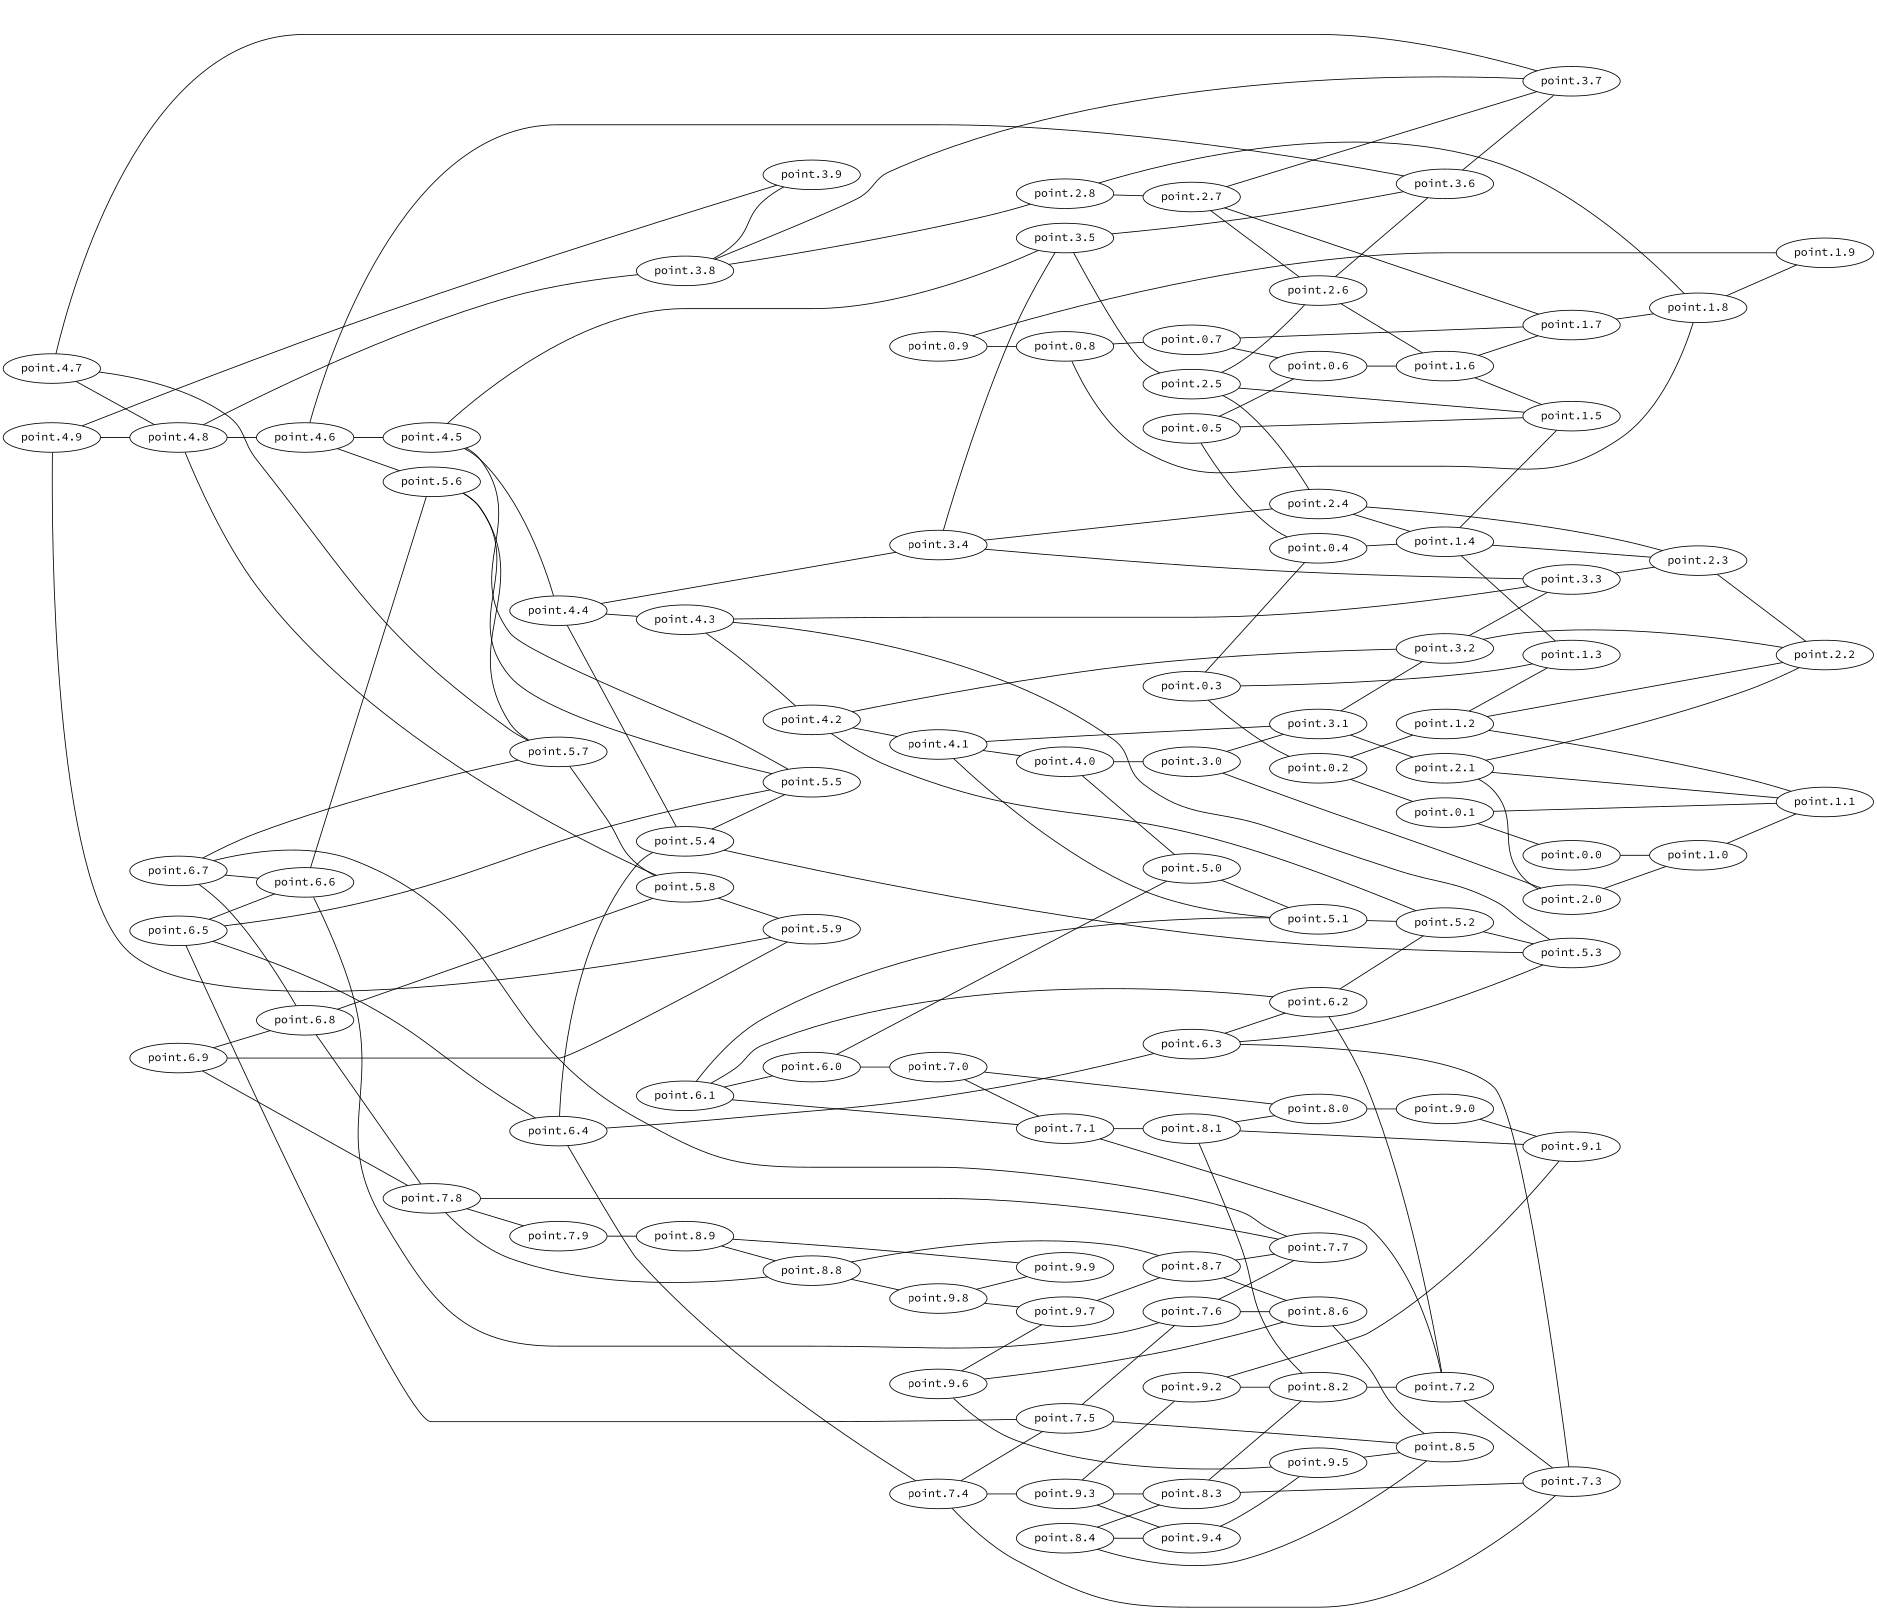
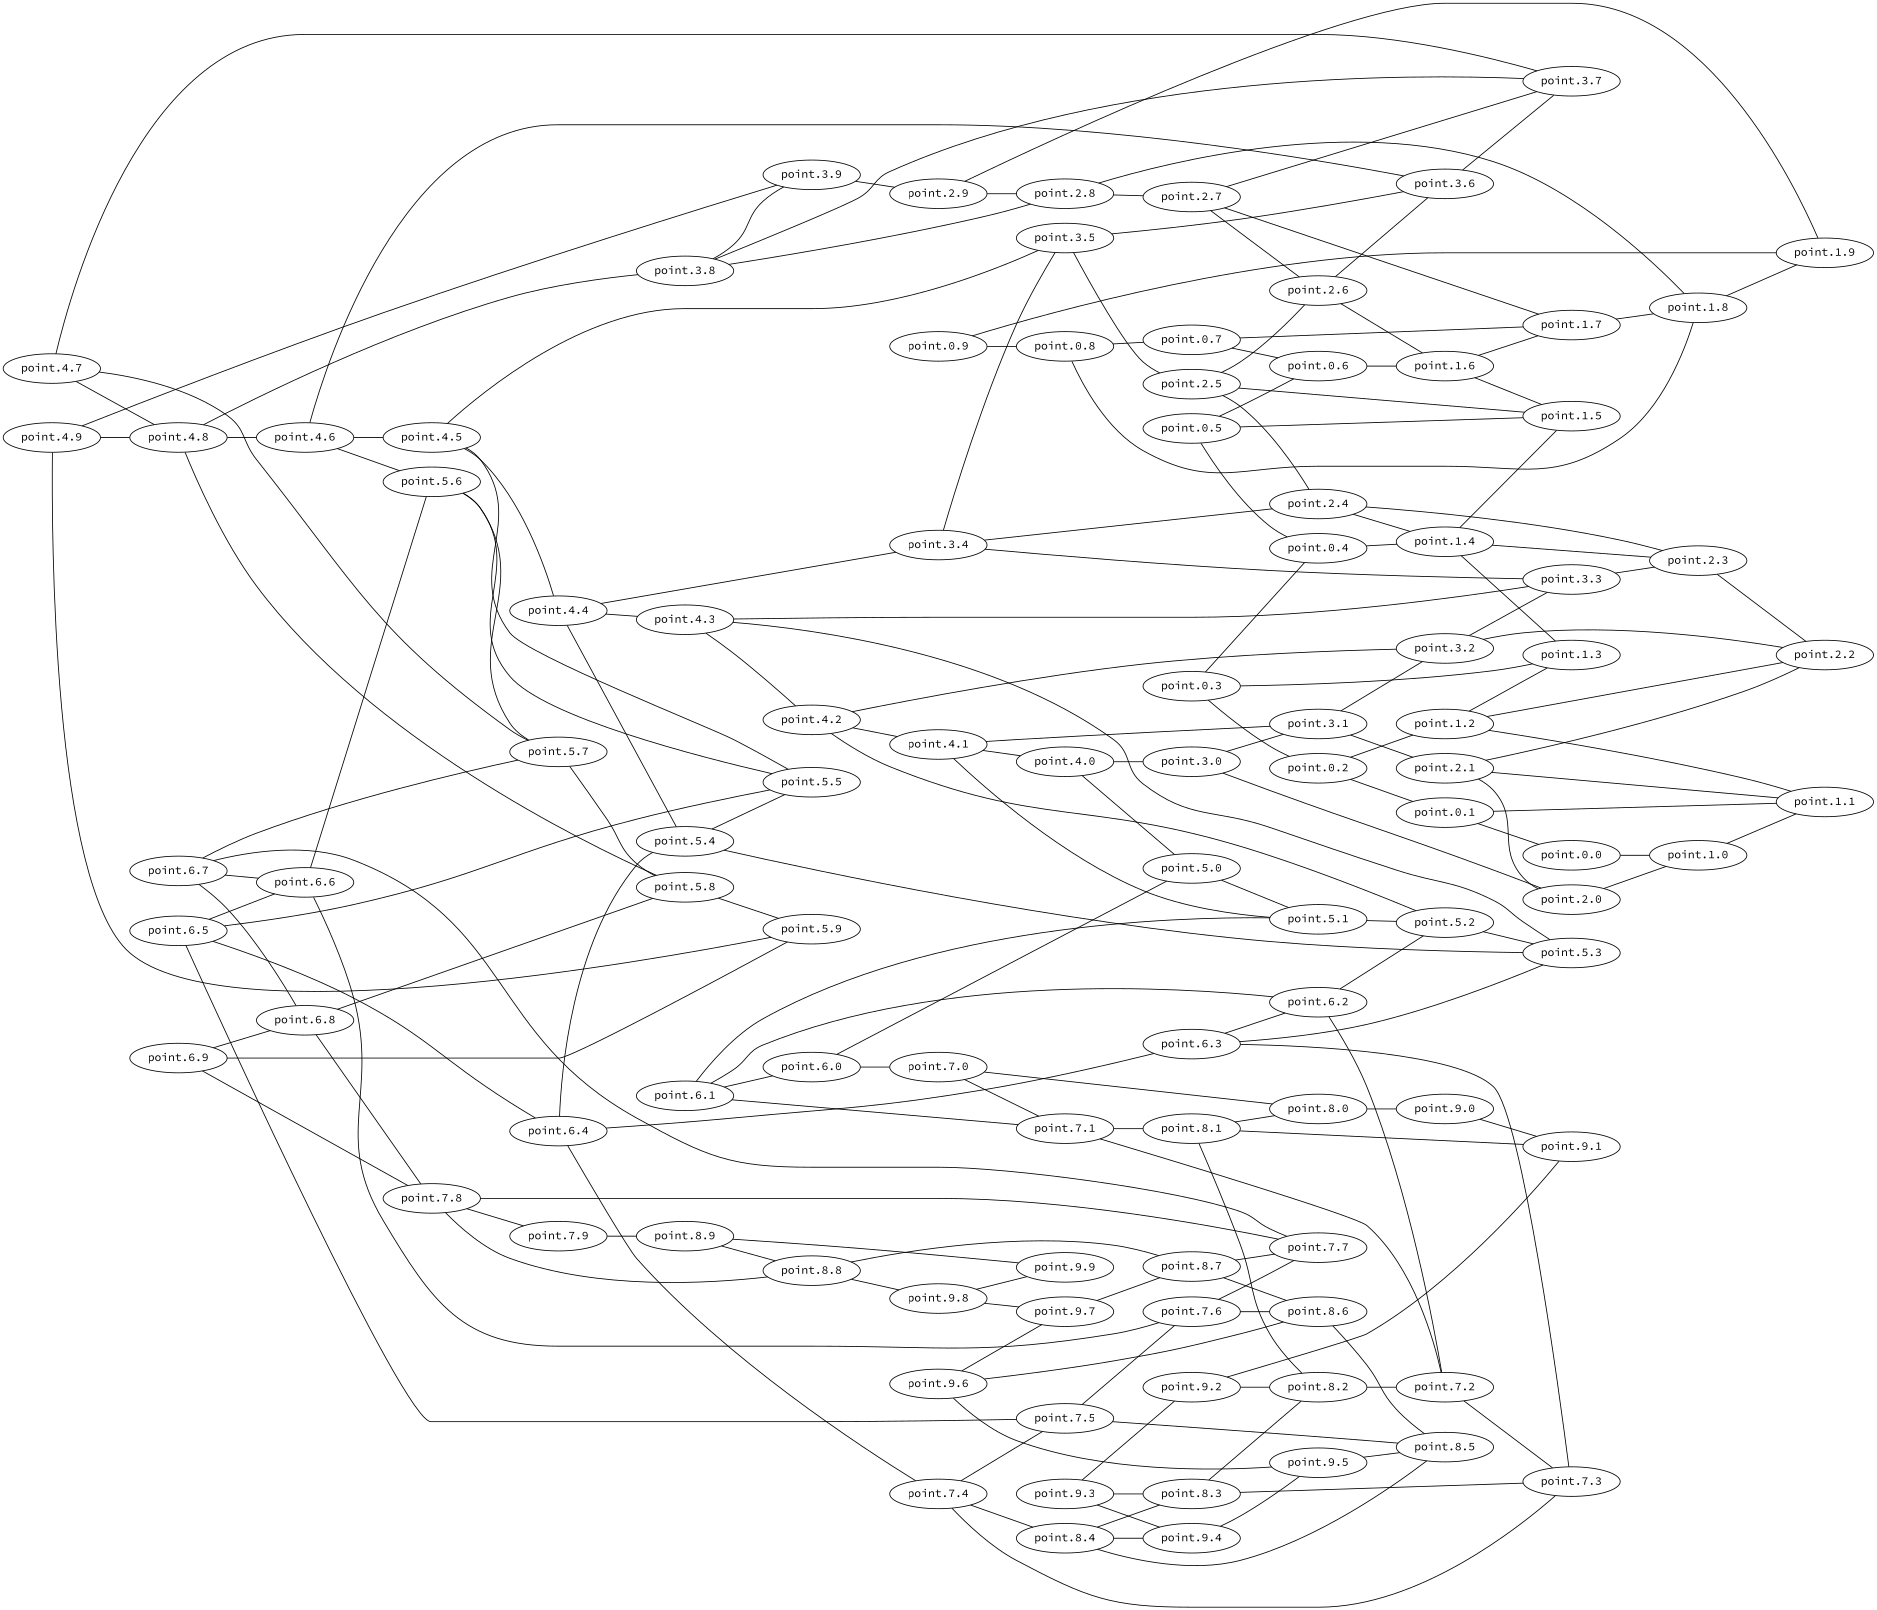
none -> (938, 194)
(1002, 1494) -> (1002, 1516)
